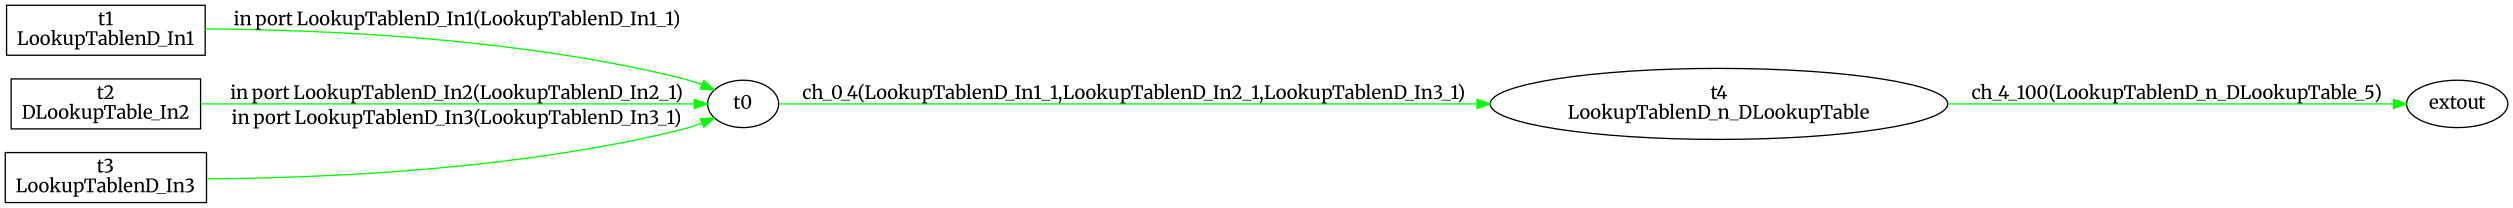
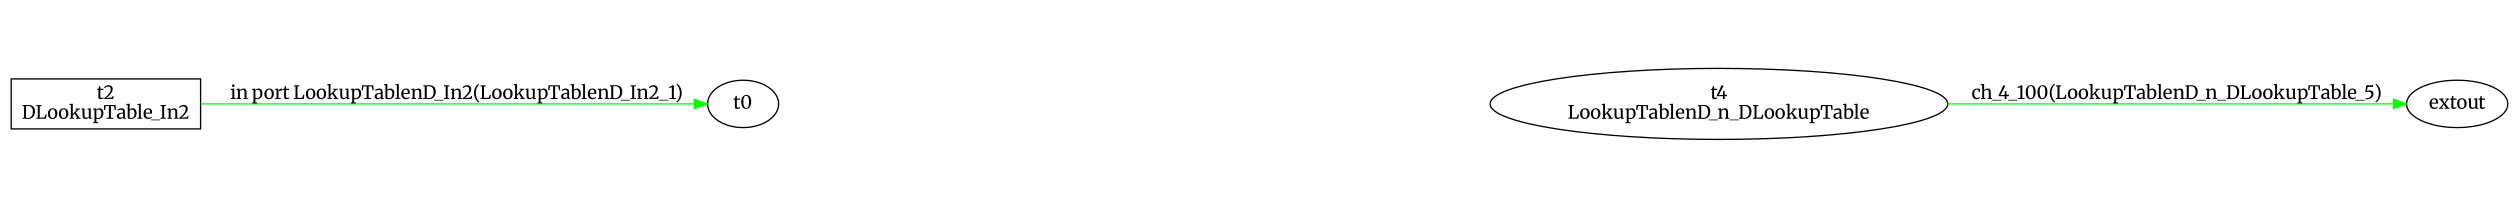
(106, 30) -> none
(1128, 104) -> none
(106, 178) -> none
